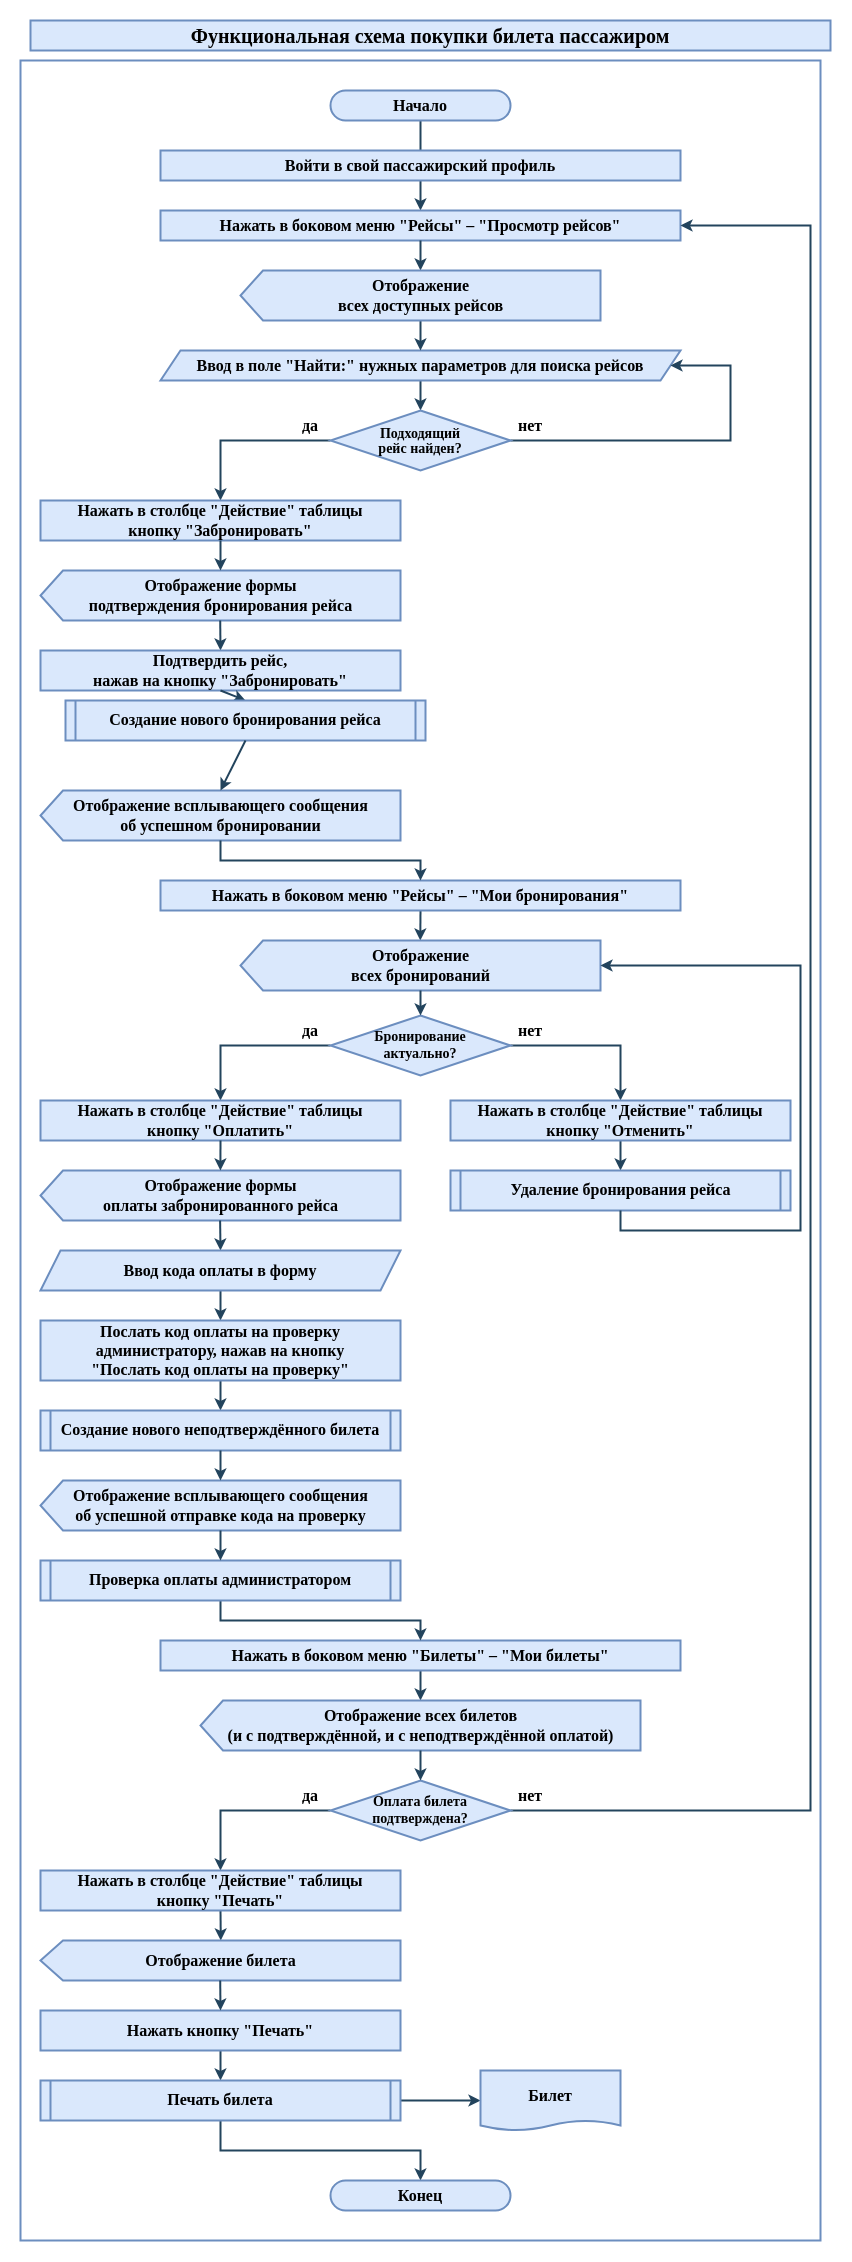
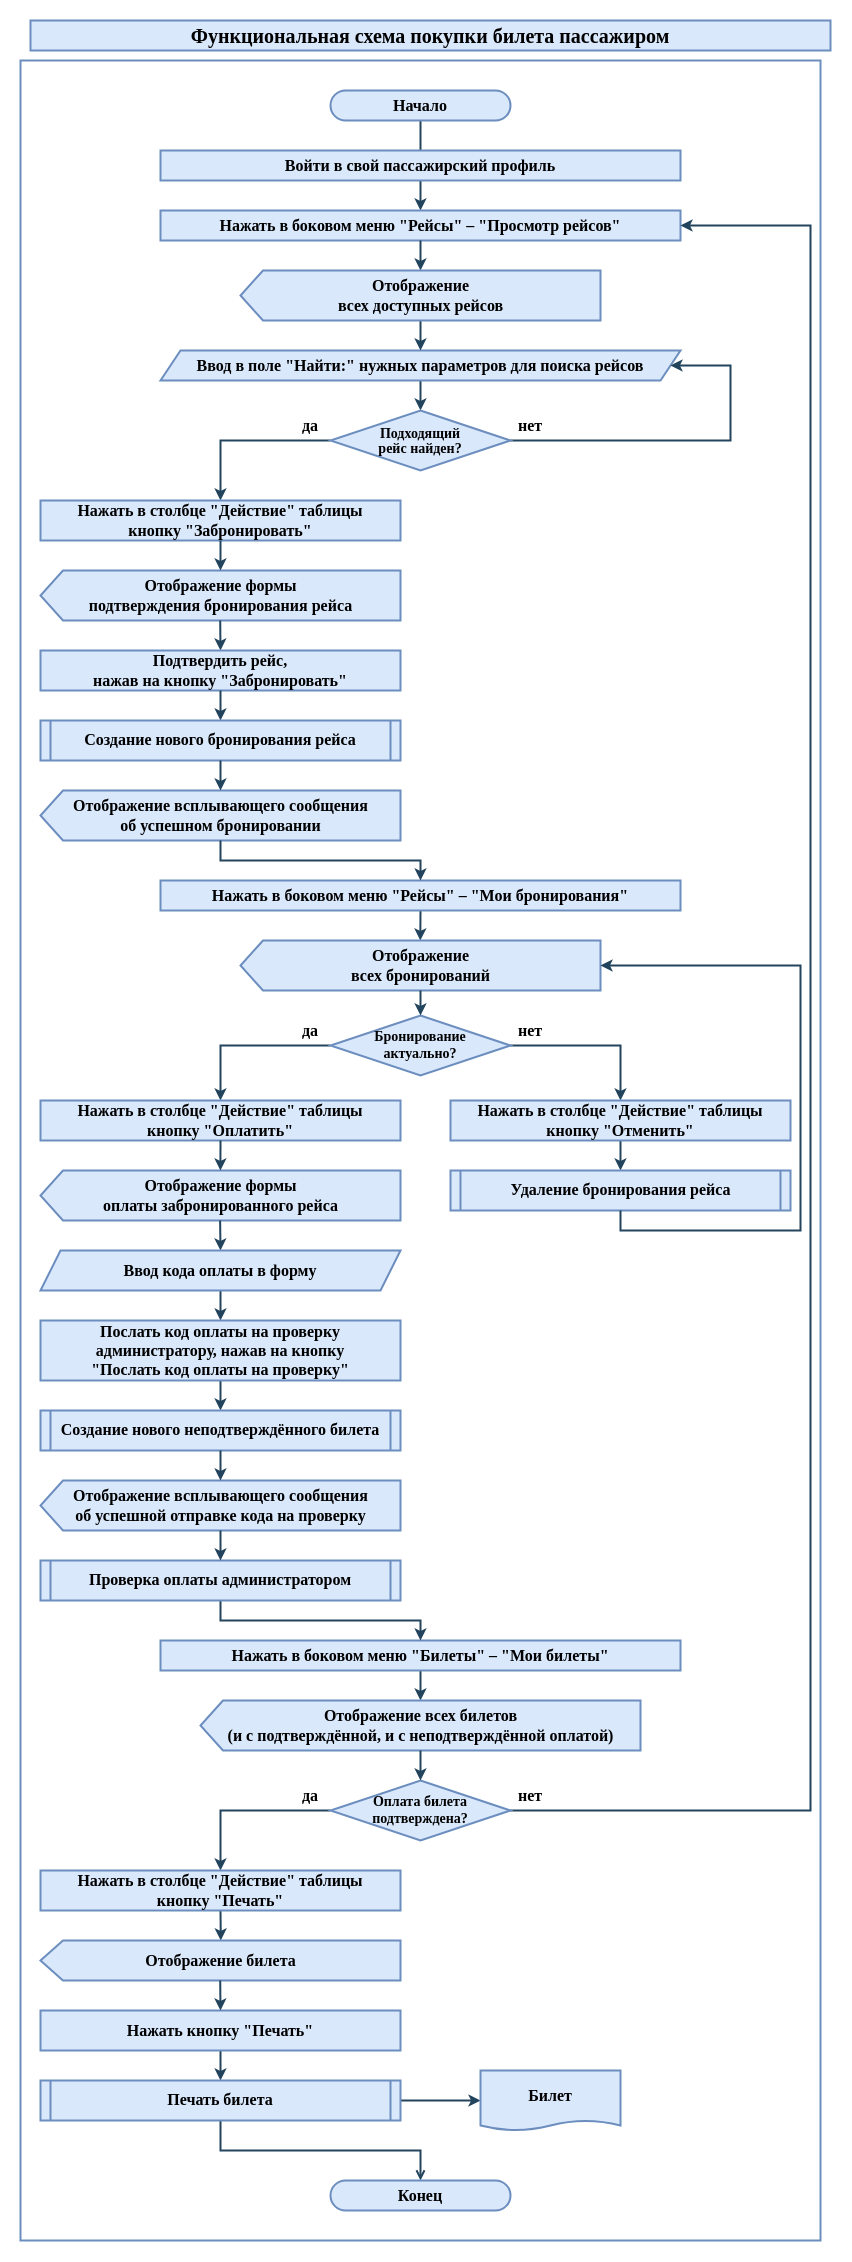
(246, 721) -> (221, 741)
(421, 2170) -> (421, 2171)
